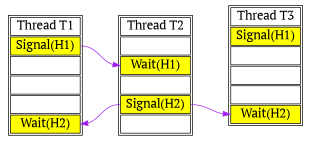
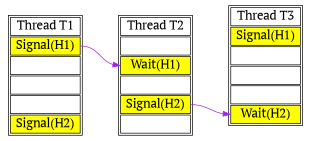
(103, 112) -> none
(45, 123) -> (45, 123)
